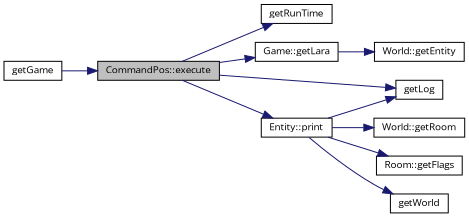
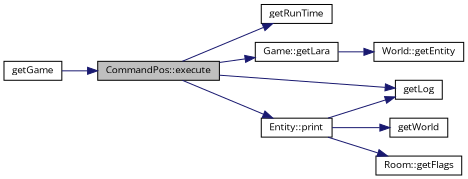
(419, 128) -> none
